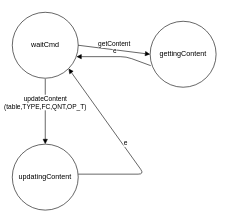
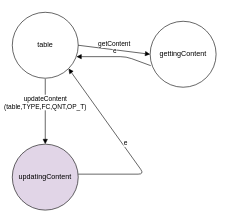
(45, 45) -> (45, 45)
(45, 177) -> (45, 177)
